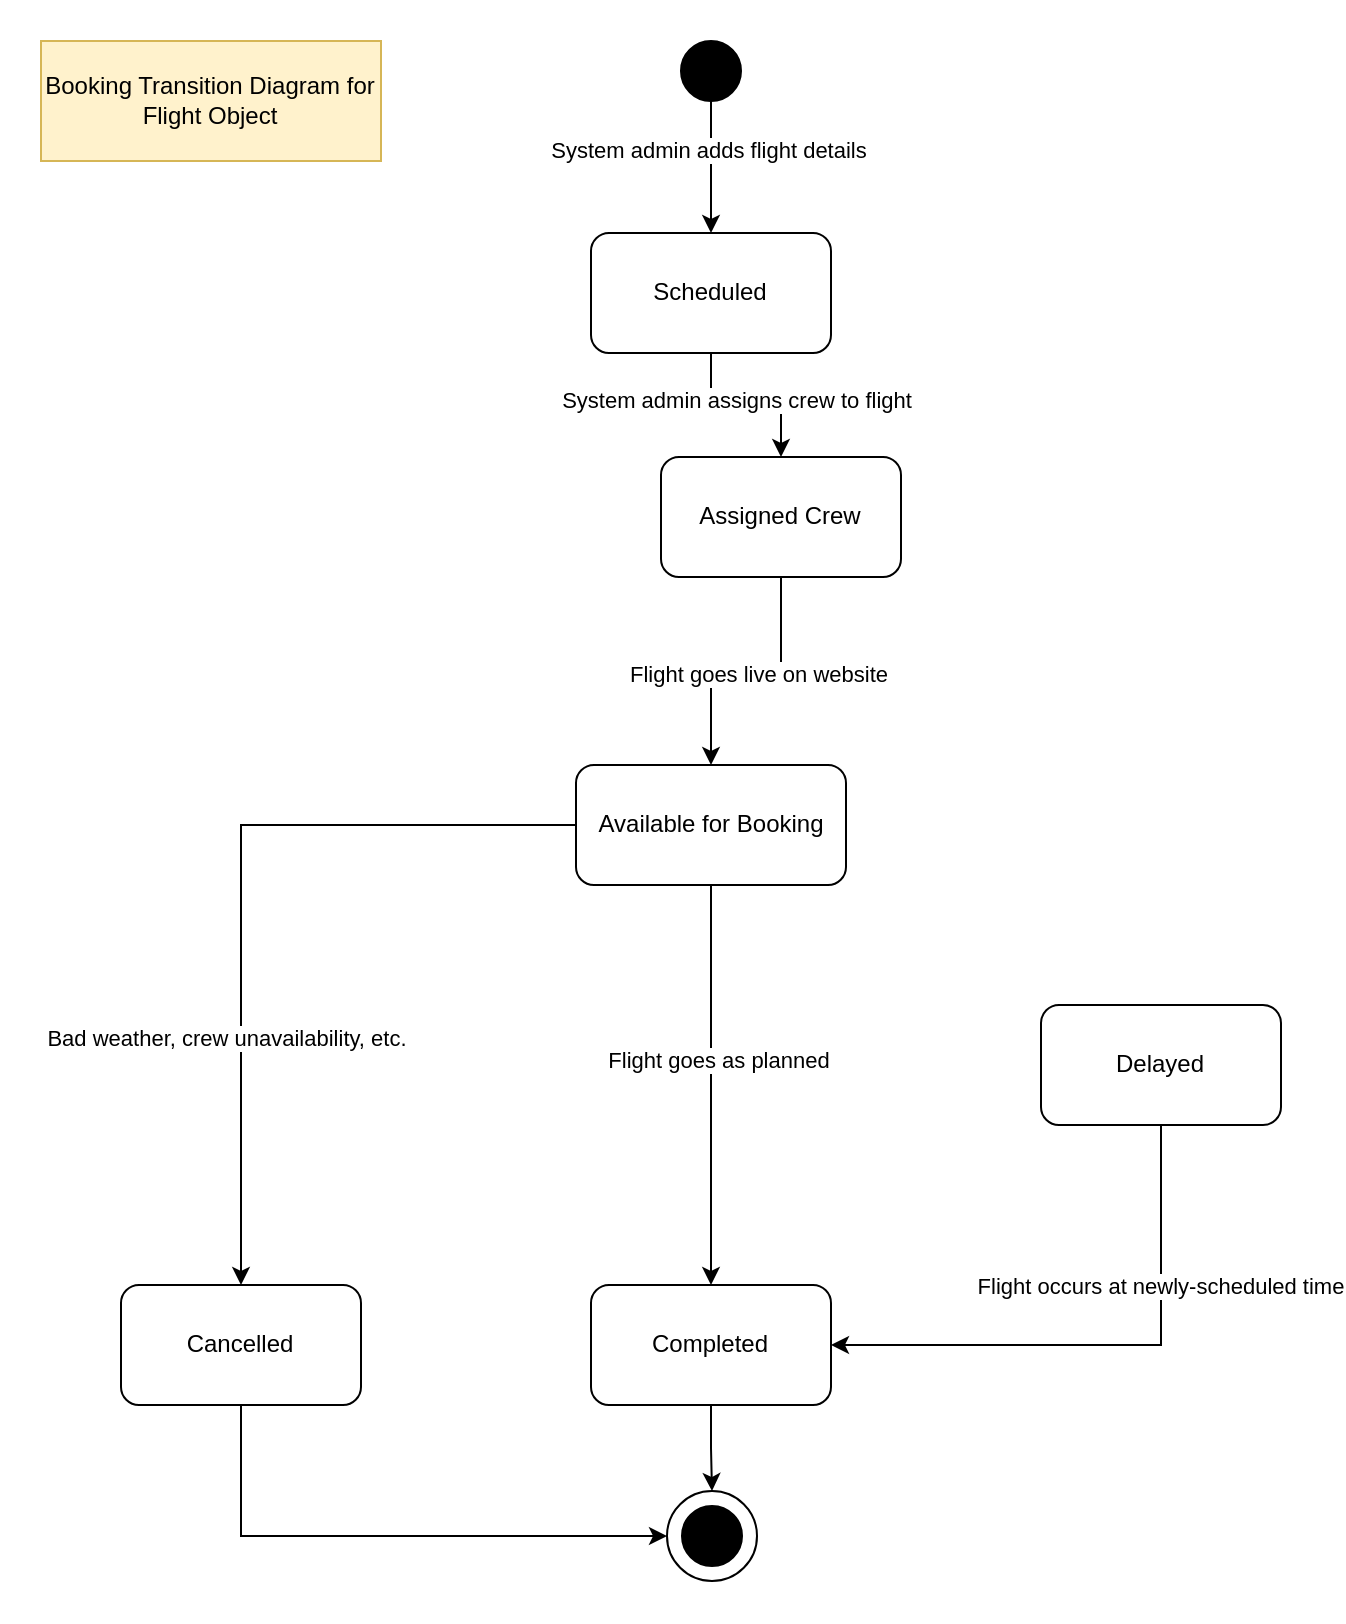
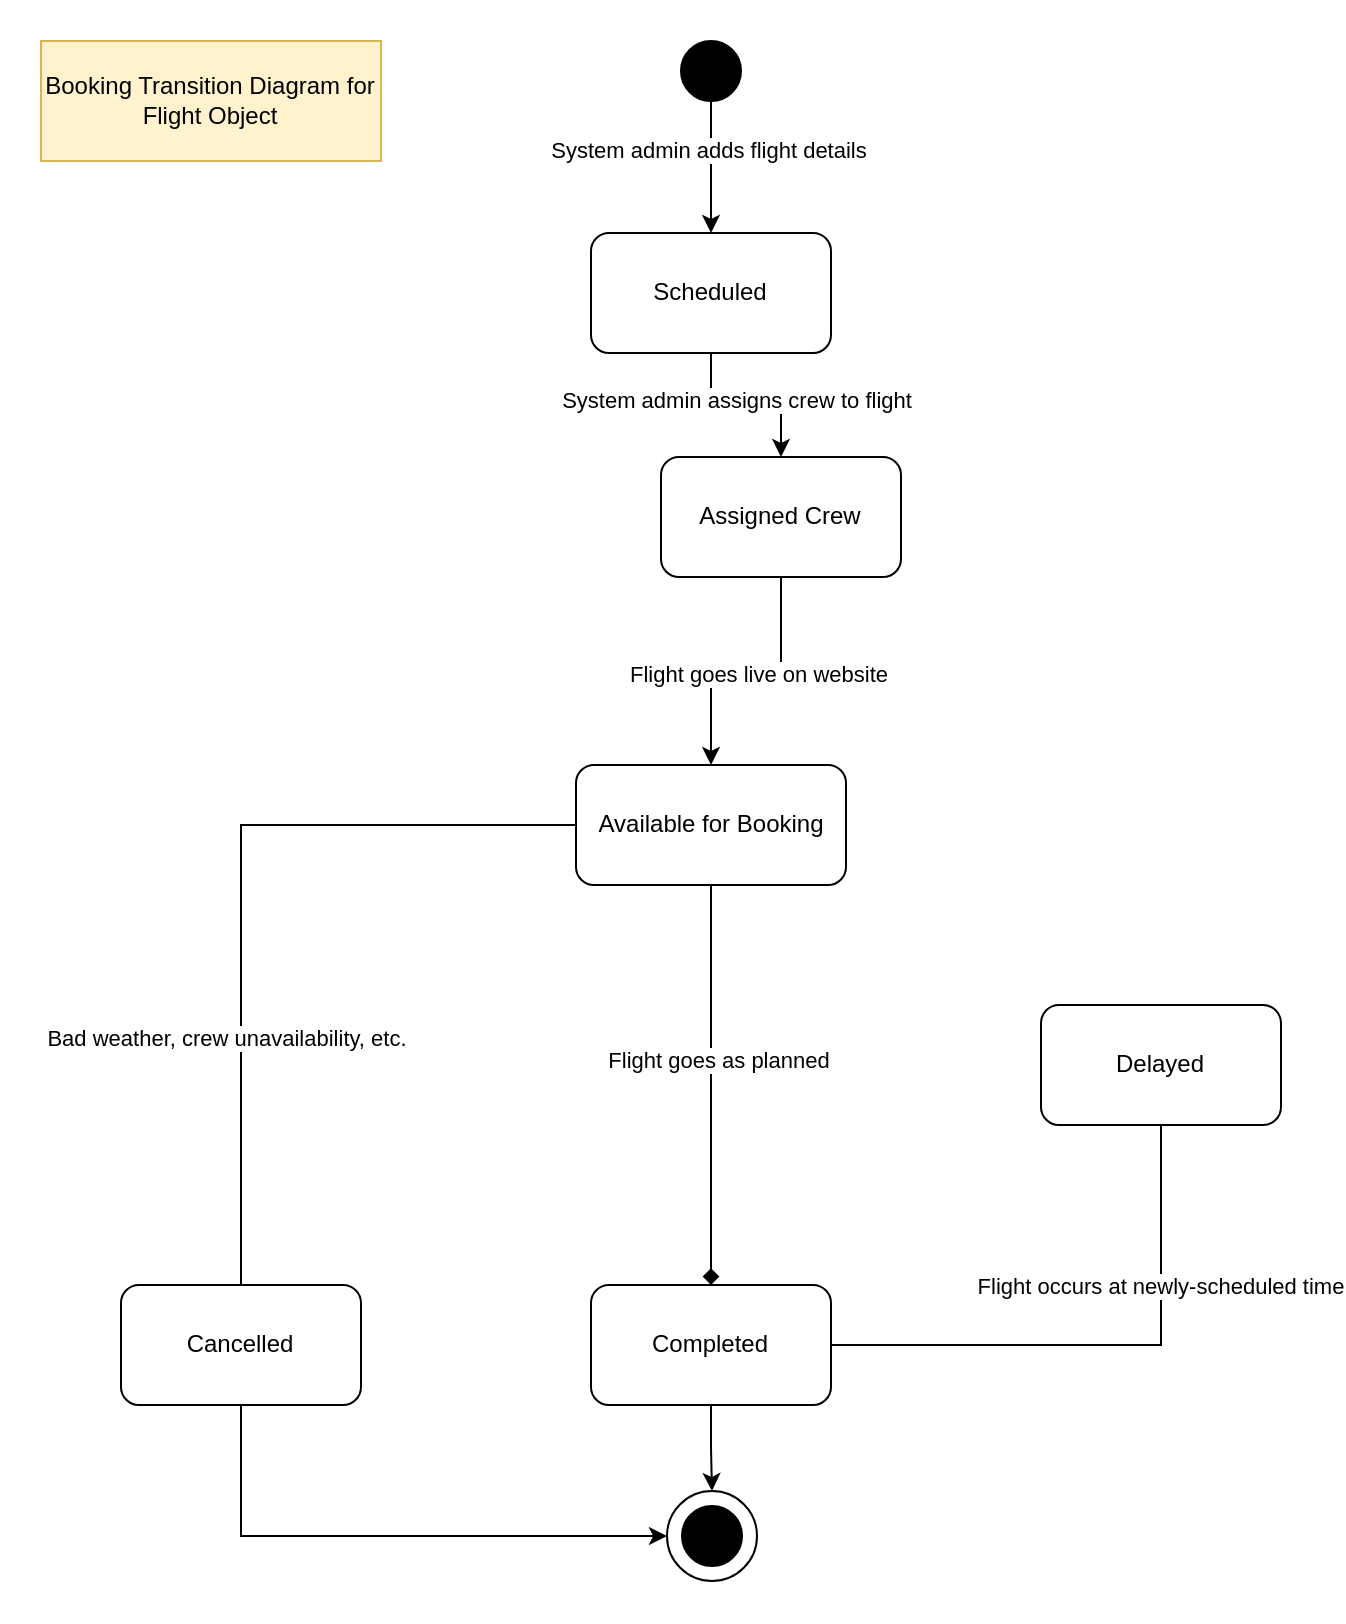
(241, 1270) -> (241, 1275)
(711, 1270) -> (711, 1269)
(846, 1345) -> (840, 1345)
